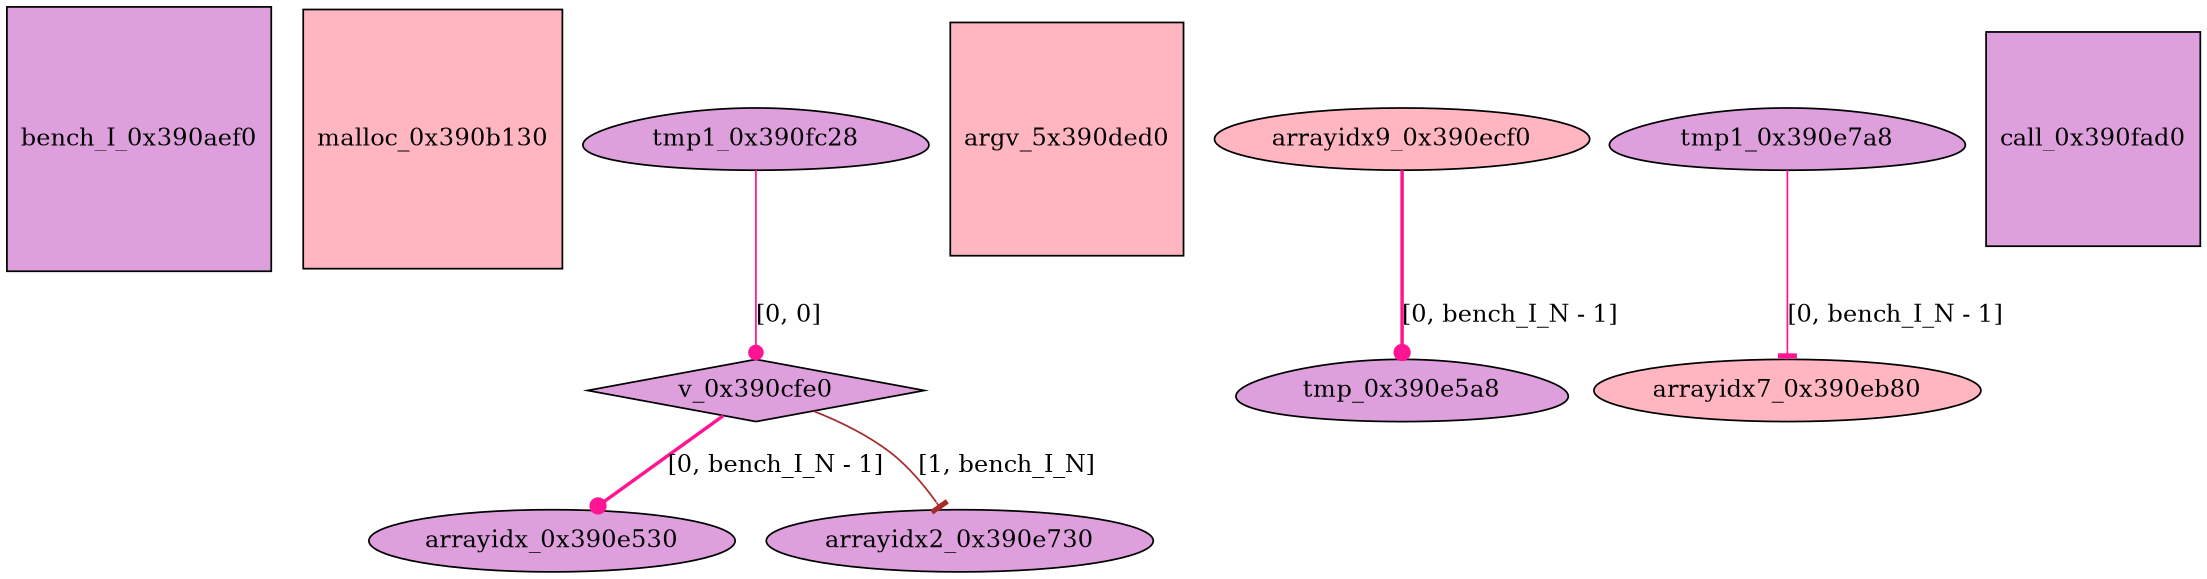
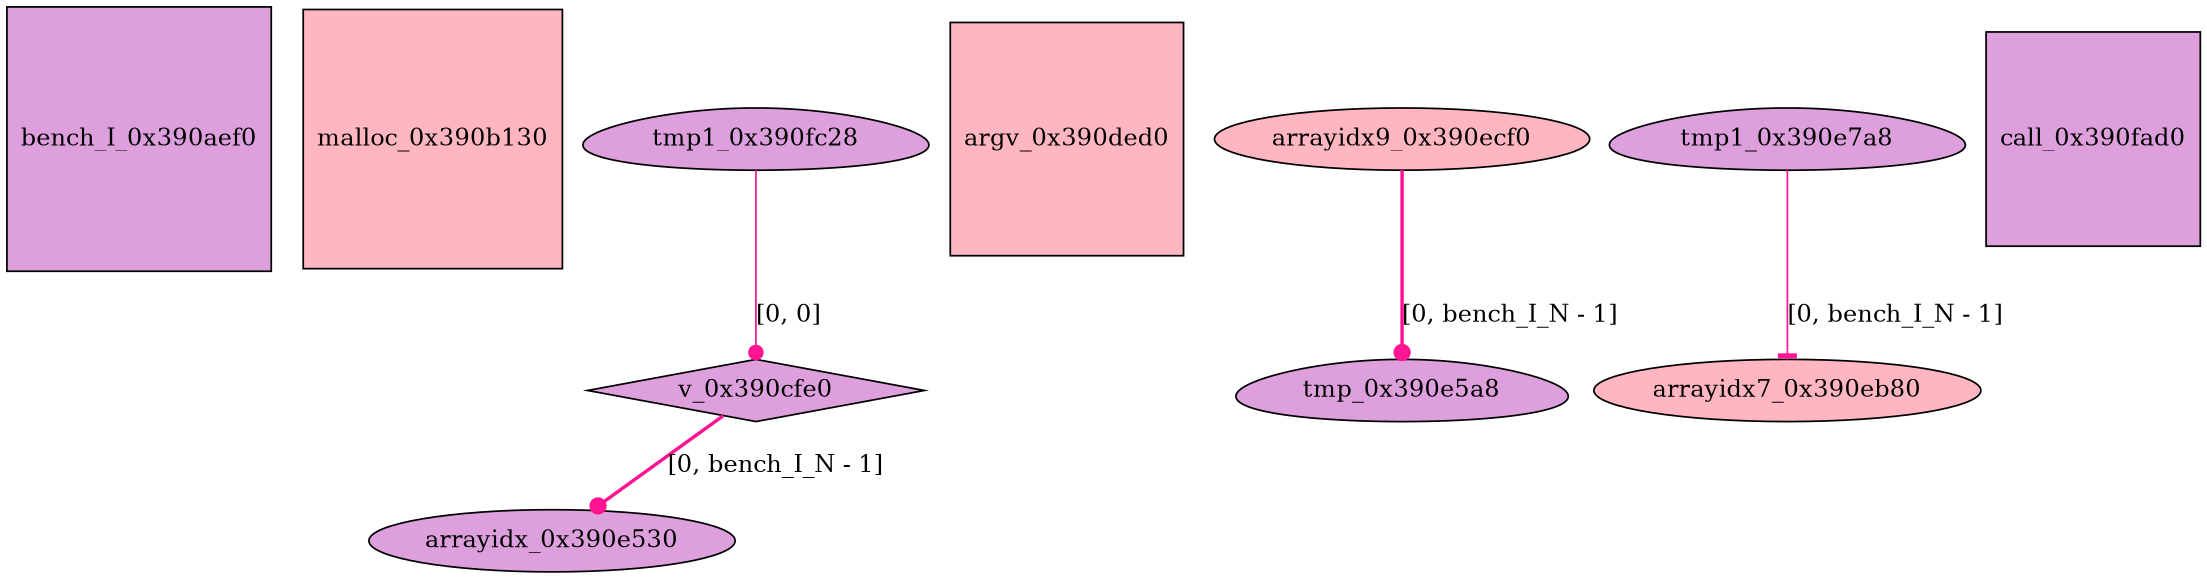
(1067, 139) -> (1067, 139)
(960, 541) -> none
